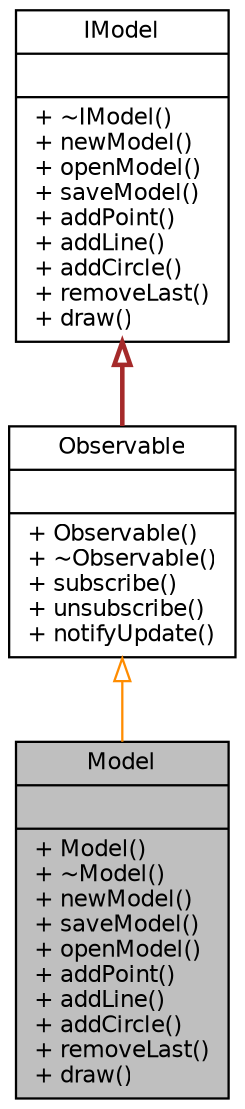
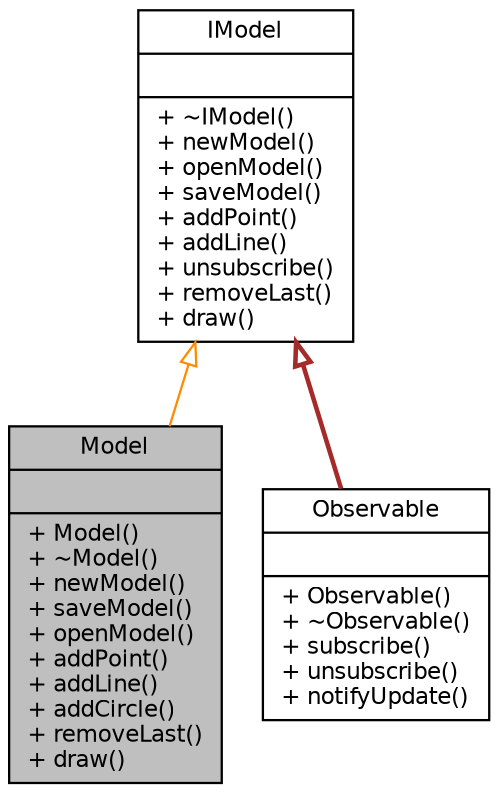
(109, 269) -> (246, 269)
(122, 712) -> (179, 395)
